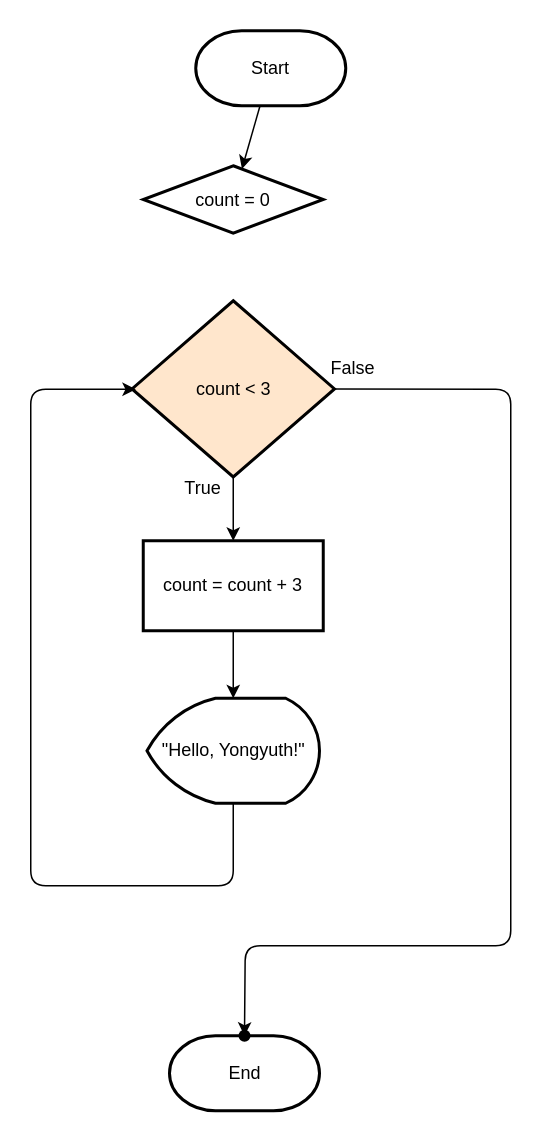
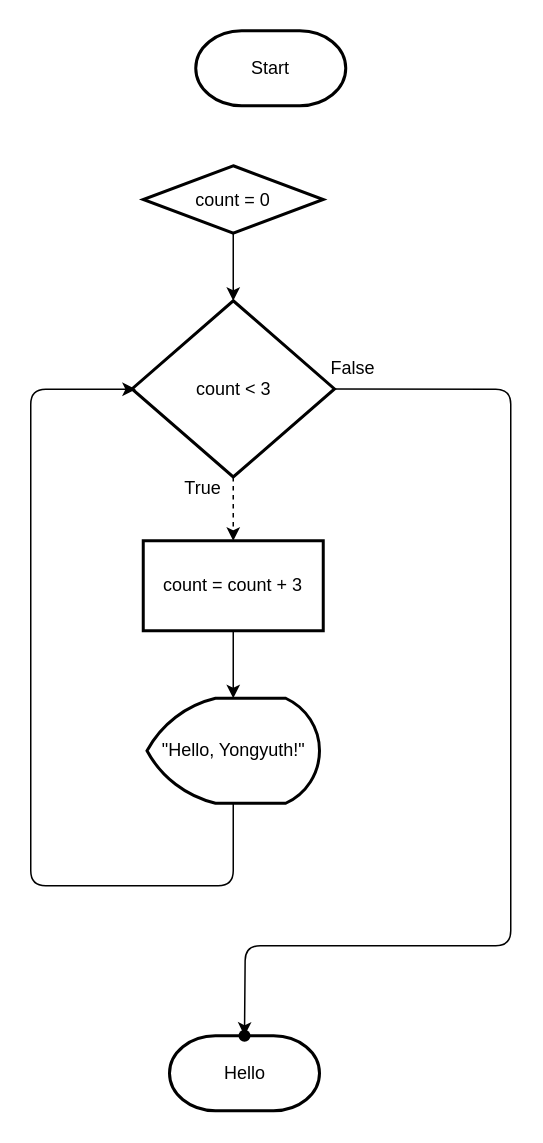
(252, 133) -> none
none -> (233, 262)
(233, 389) -> (233, 389)
(233, 505) -> (233, 505)
(245, 1073) -> (245, 1073)
